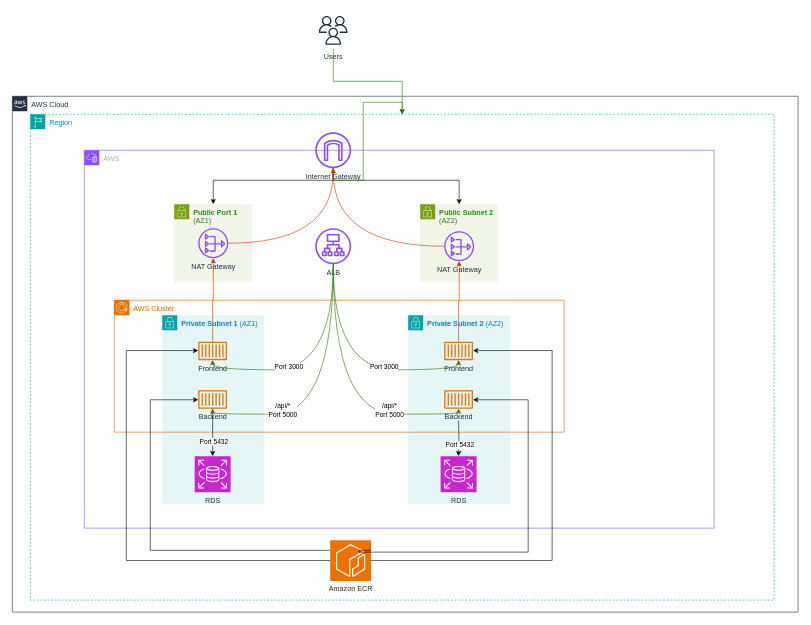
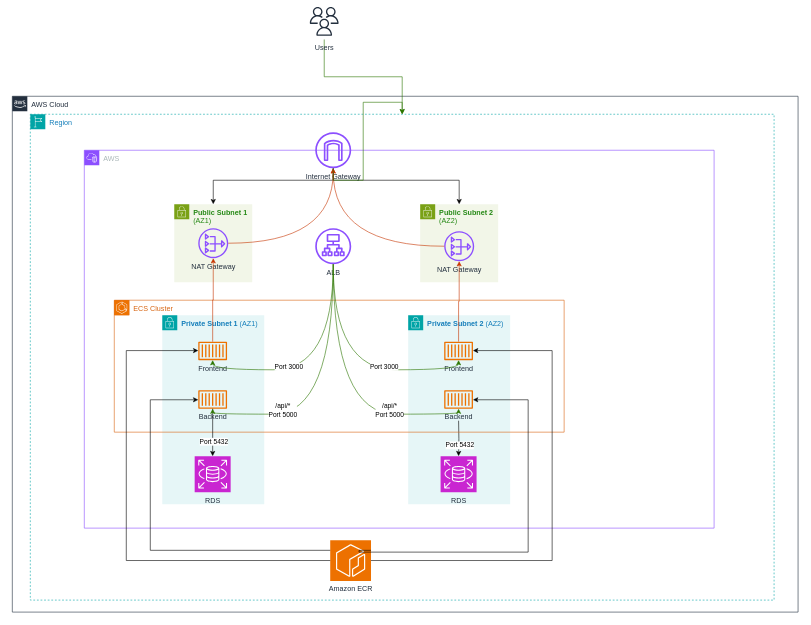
(333, 30) -> (324, 21)
(223, 217) -> (223, 217)
(154, 309) -> (154, 309)
